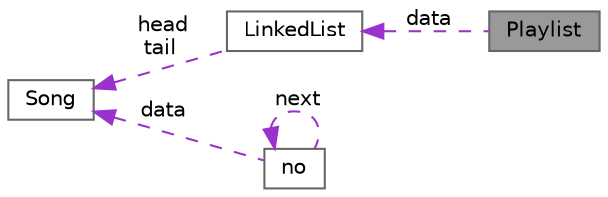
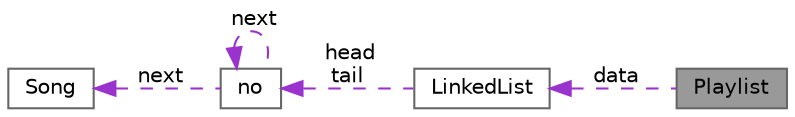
(170, 66) -> (358, 88)
(160, 111) -> (157, 77)
